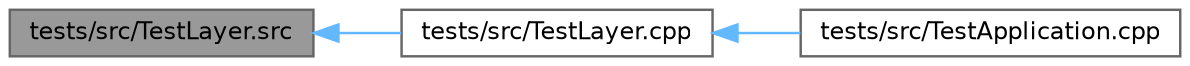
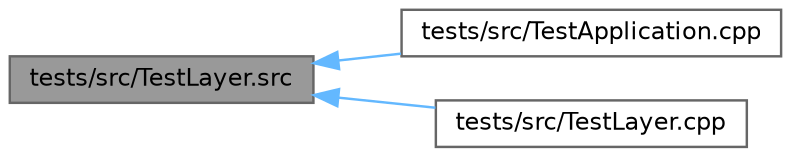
(769, 33) -> (370, 57)
